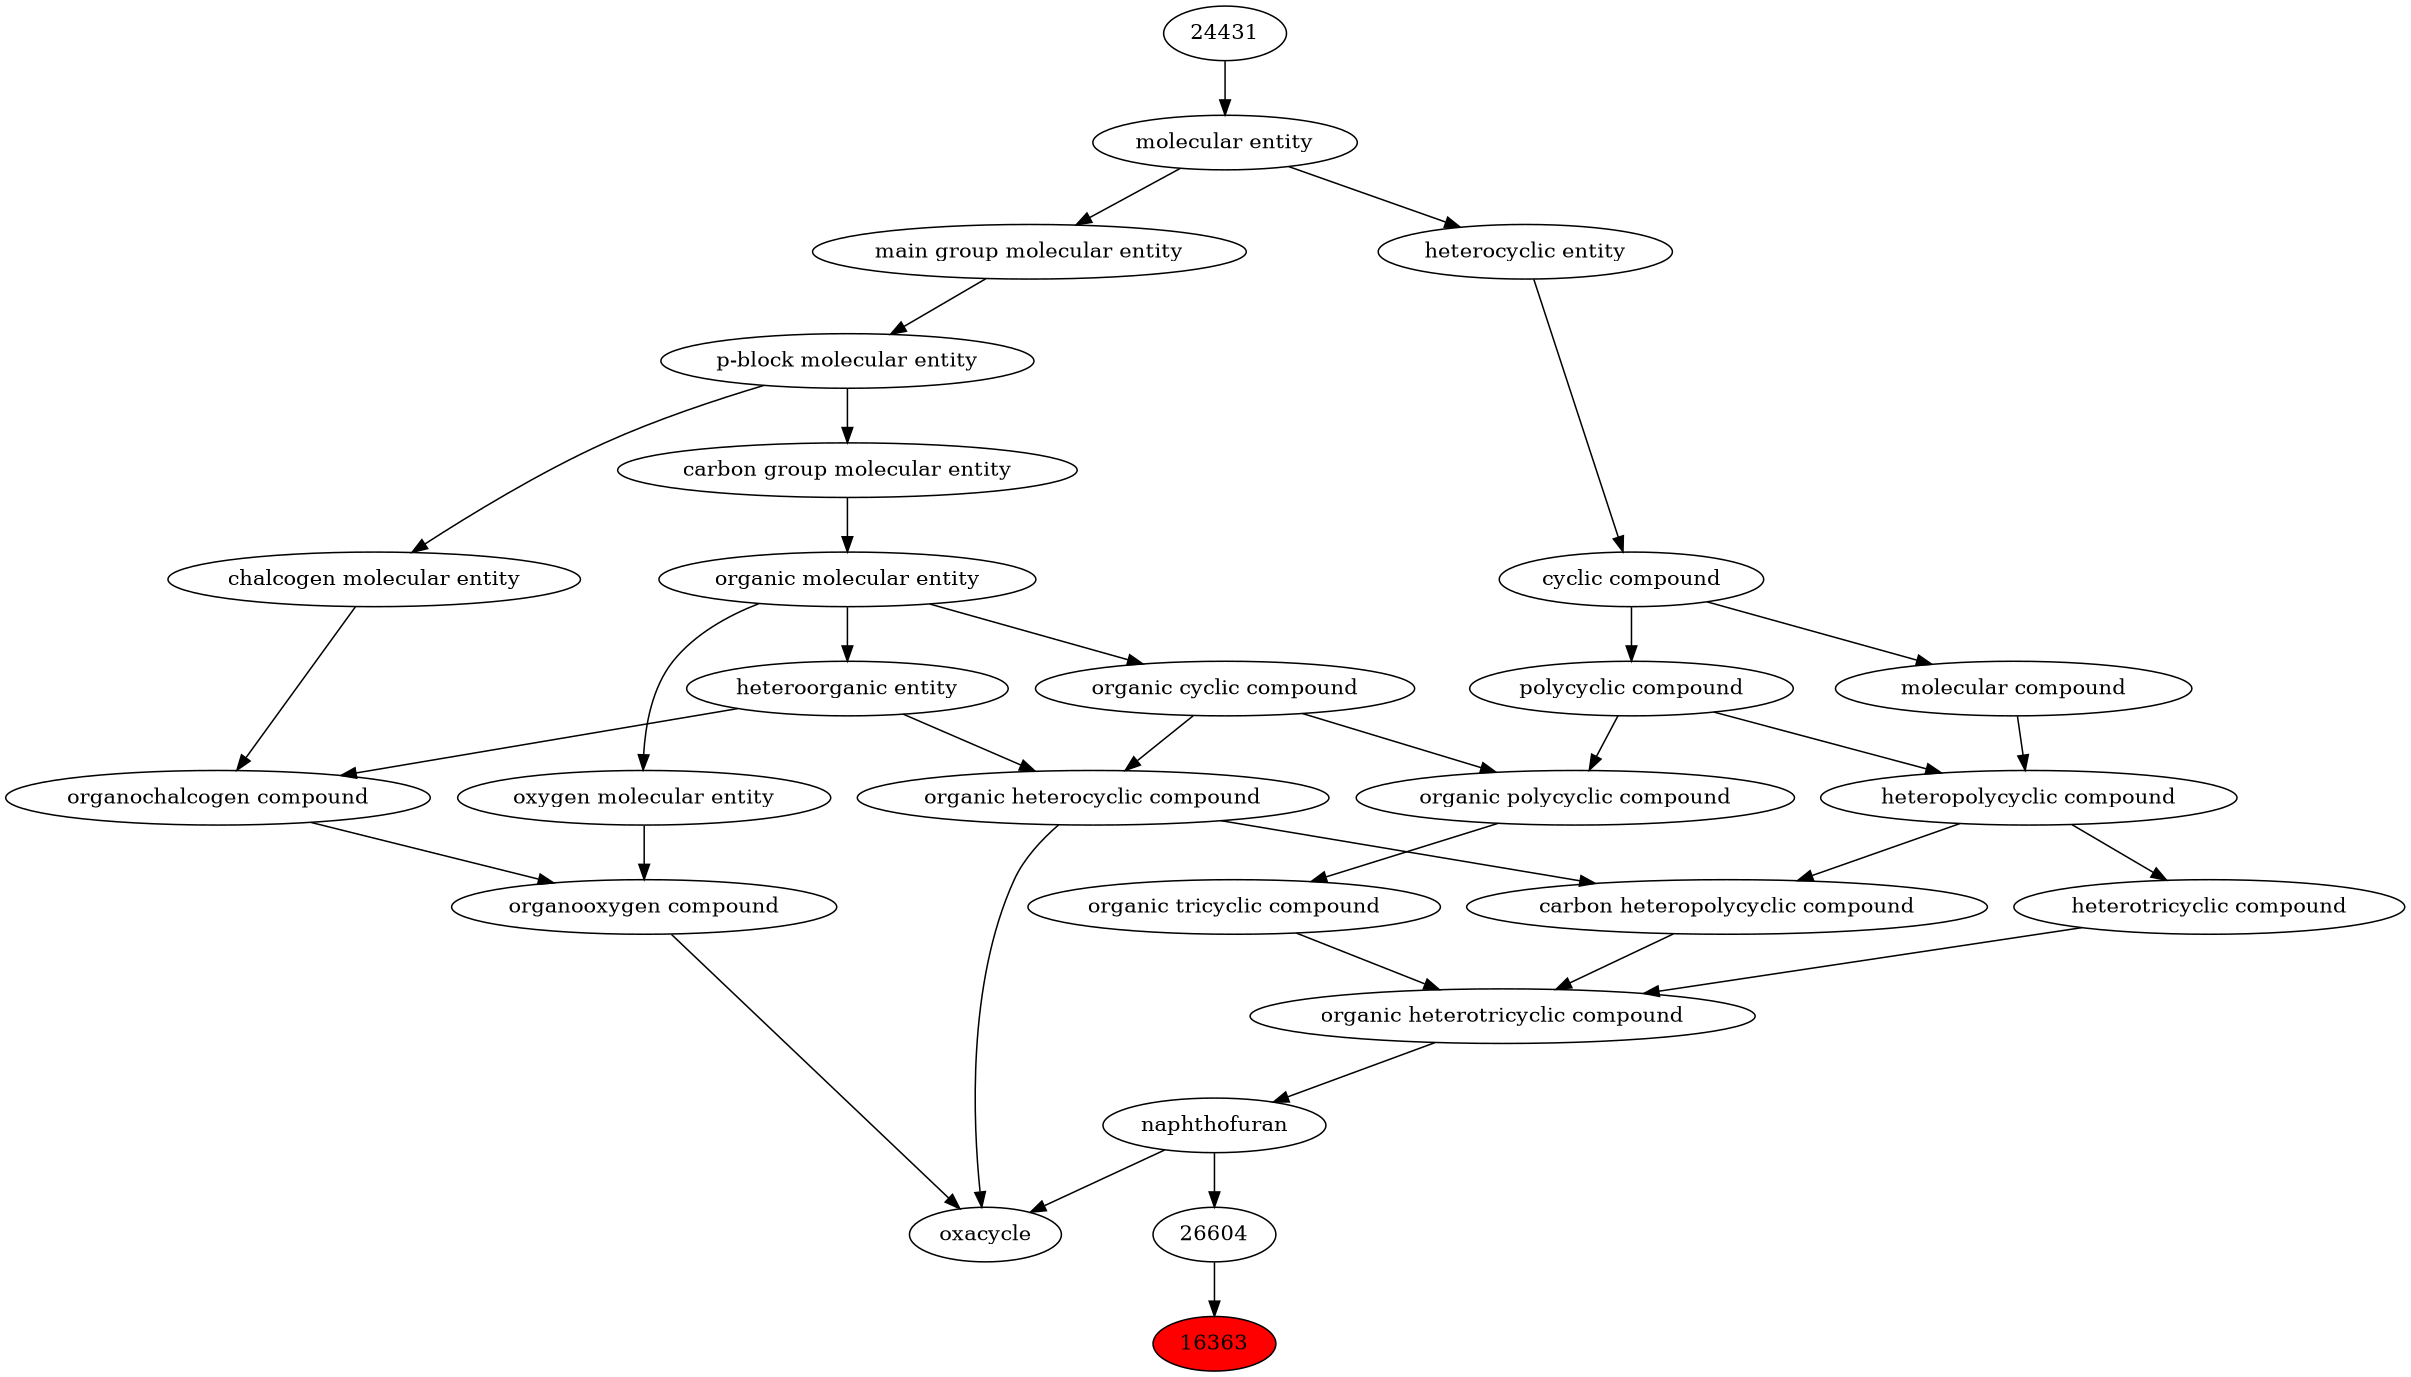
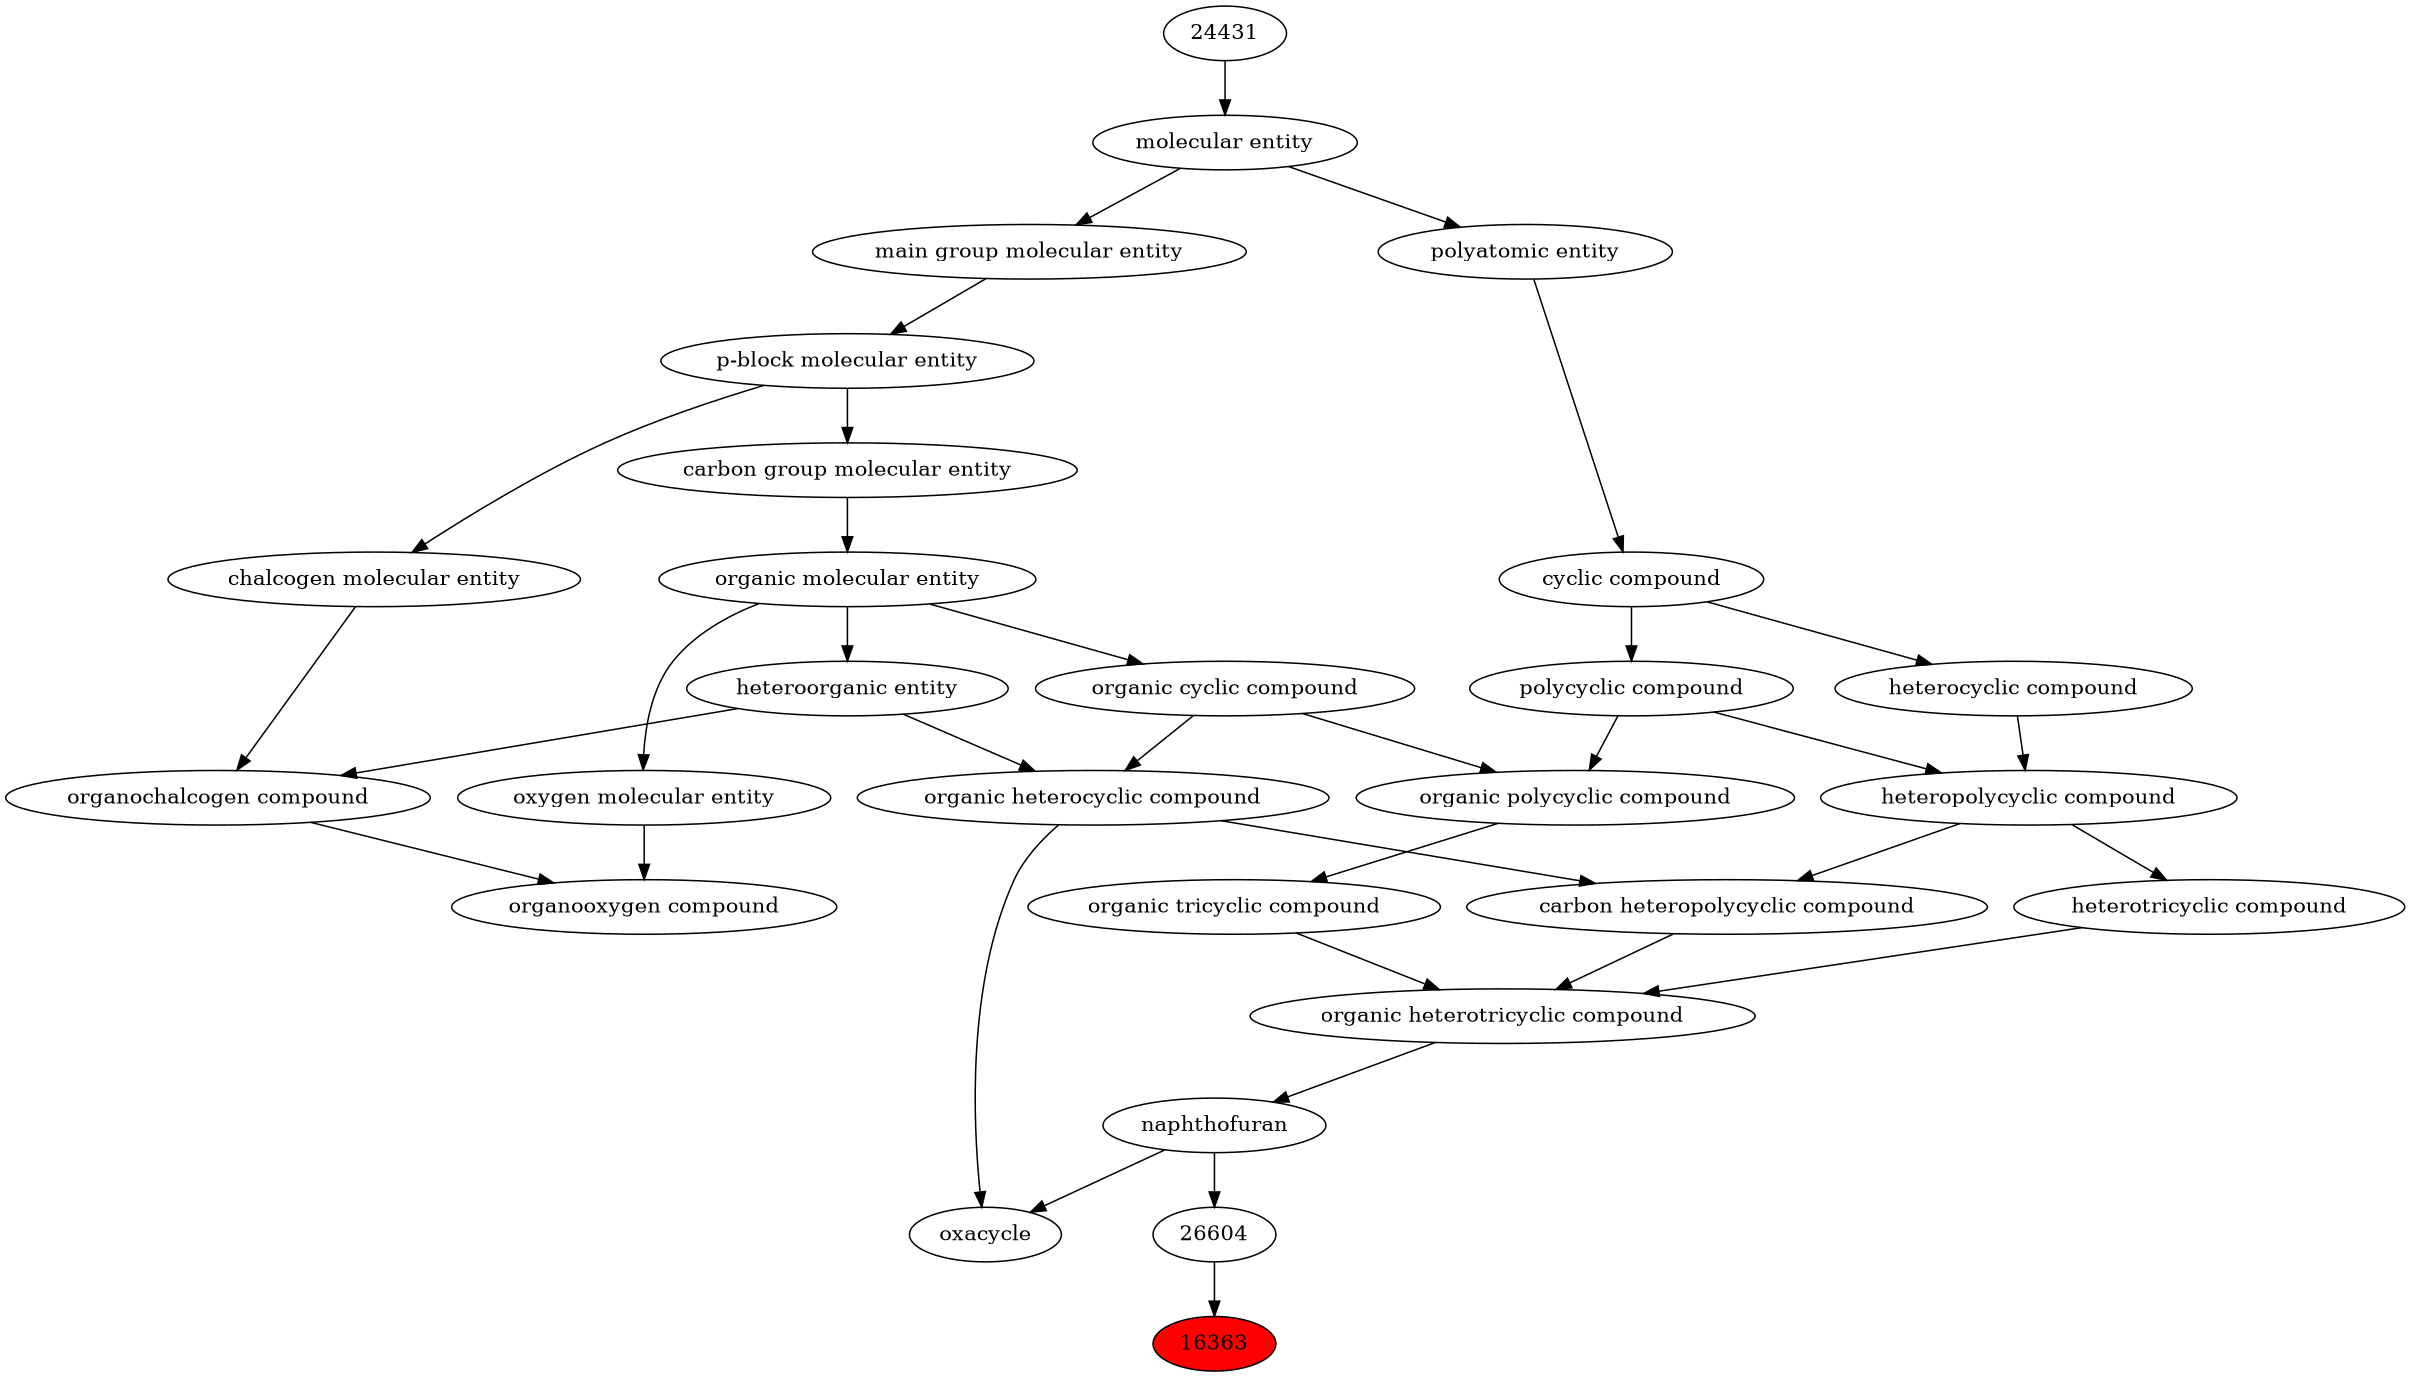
(1525, 252) -> (1525, 252)
(2014, 689) -> (2014, 689)
(810, 1066) -> none
